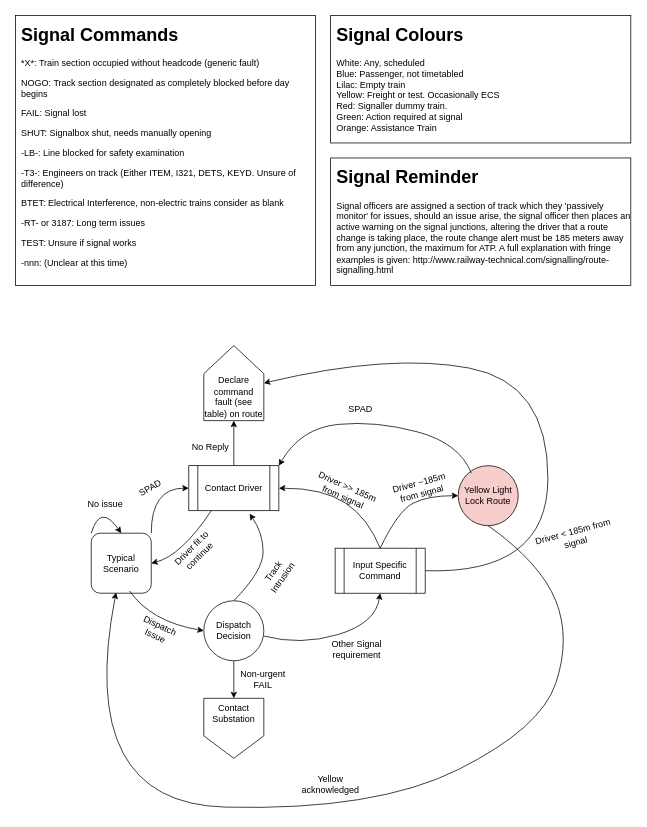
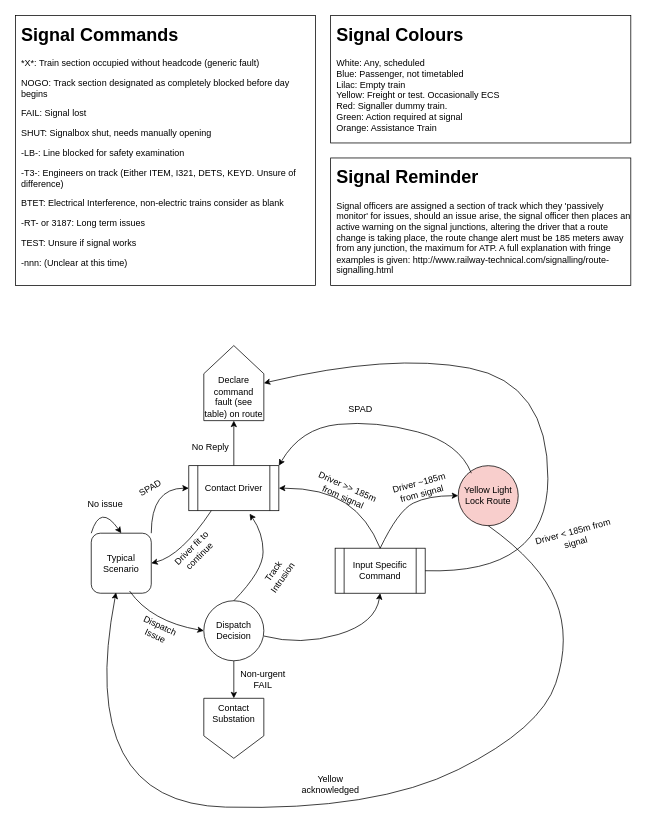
(357, 649) -> none
